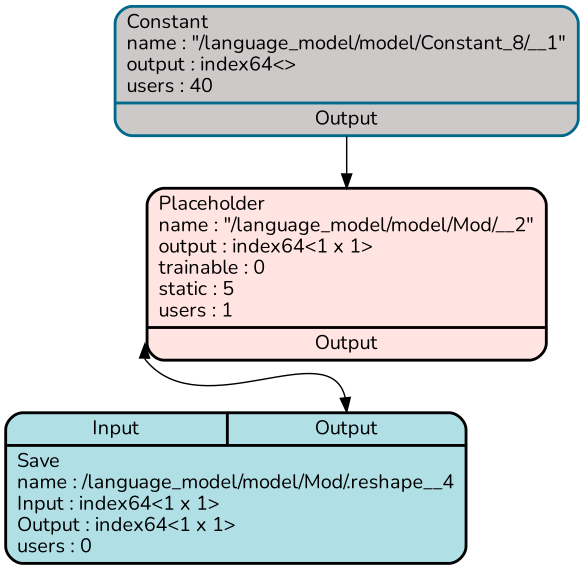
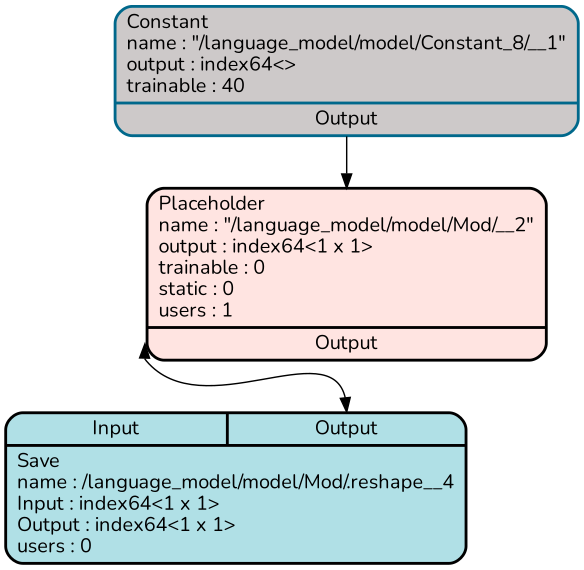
(170, 86) -> (186, 86)
(197, 289) -> (197, 289)
